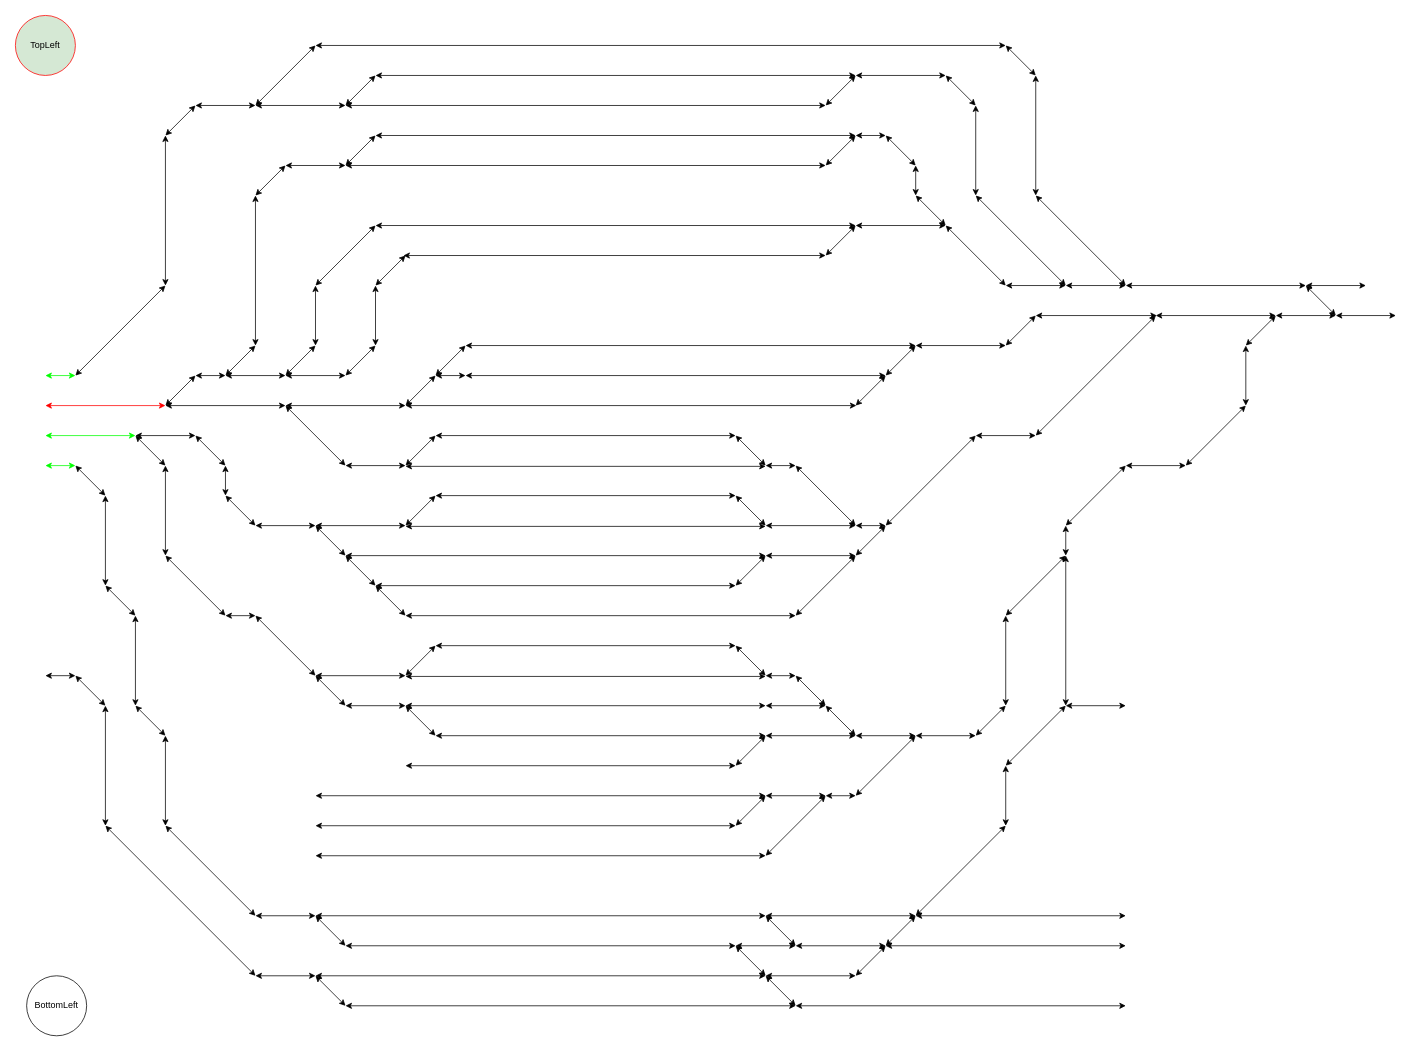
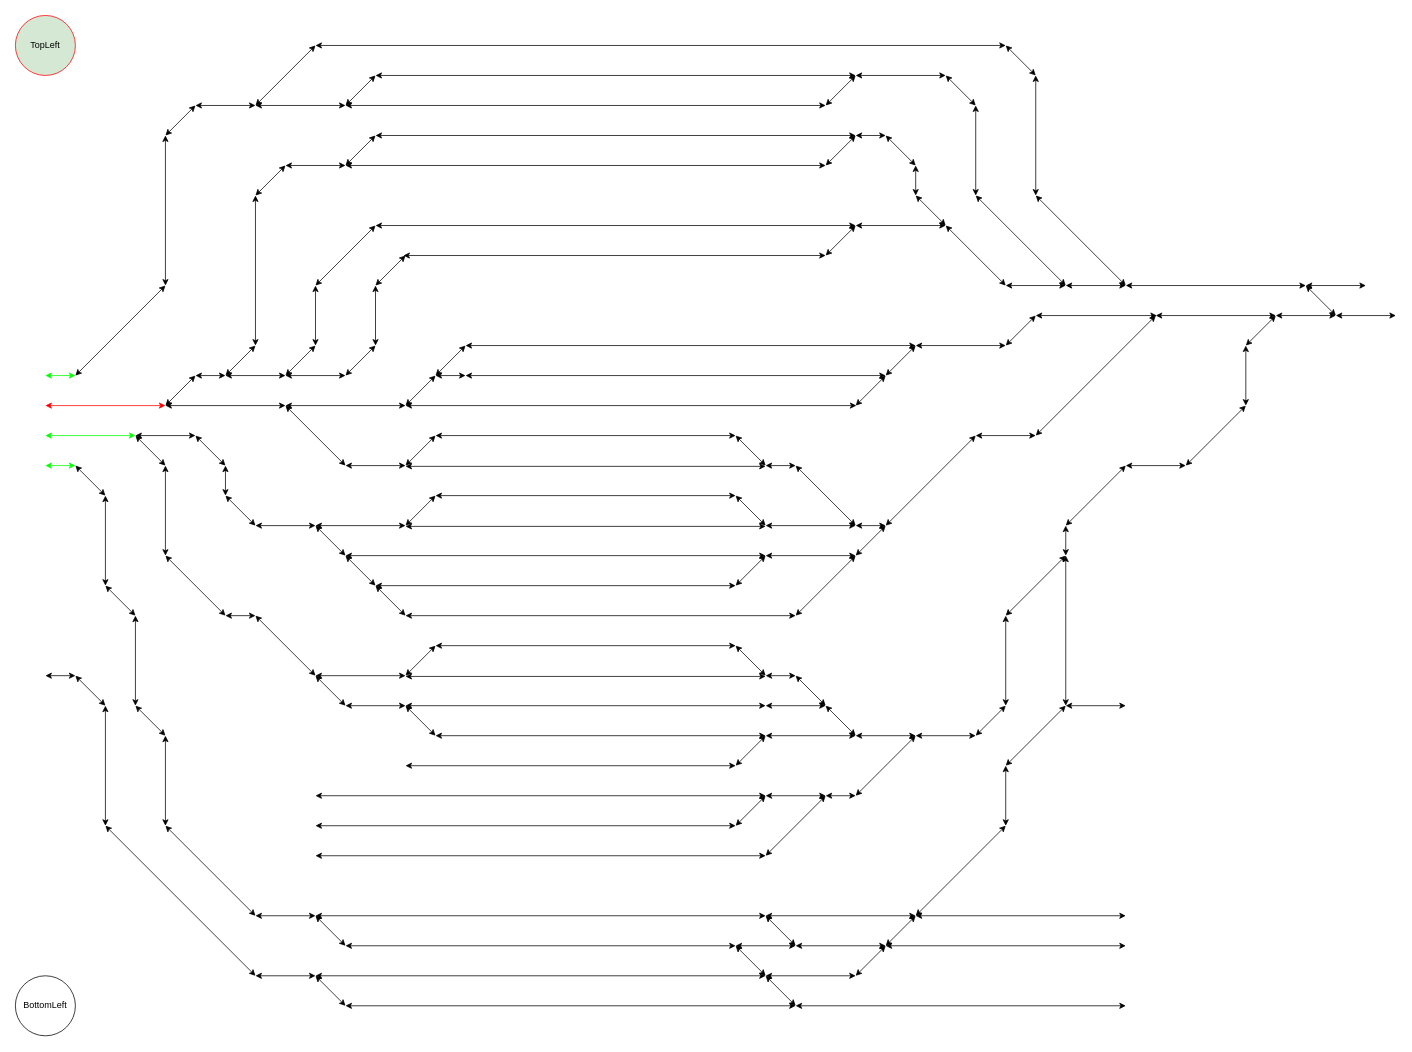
(57, 1005) -> (45, 1005)
